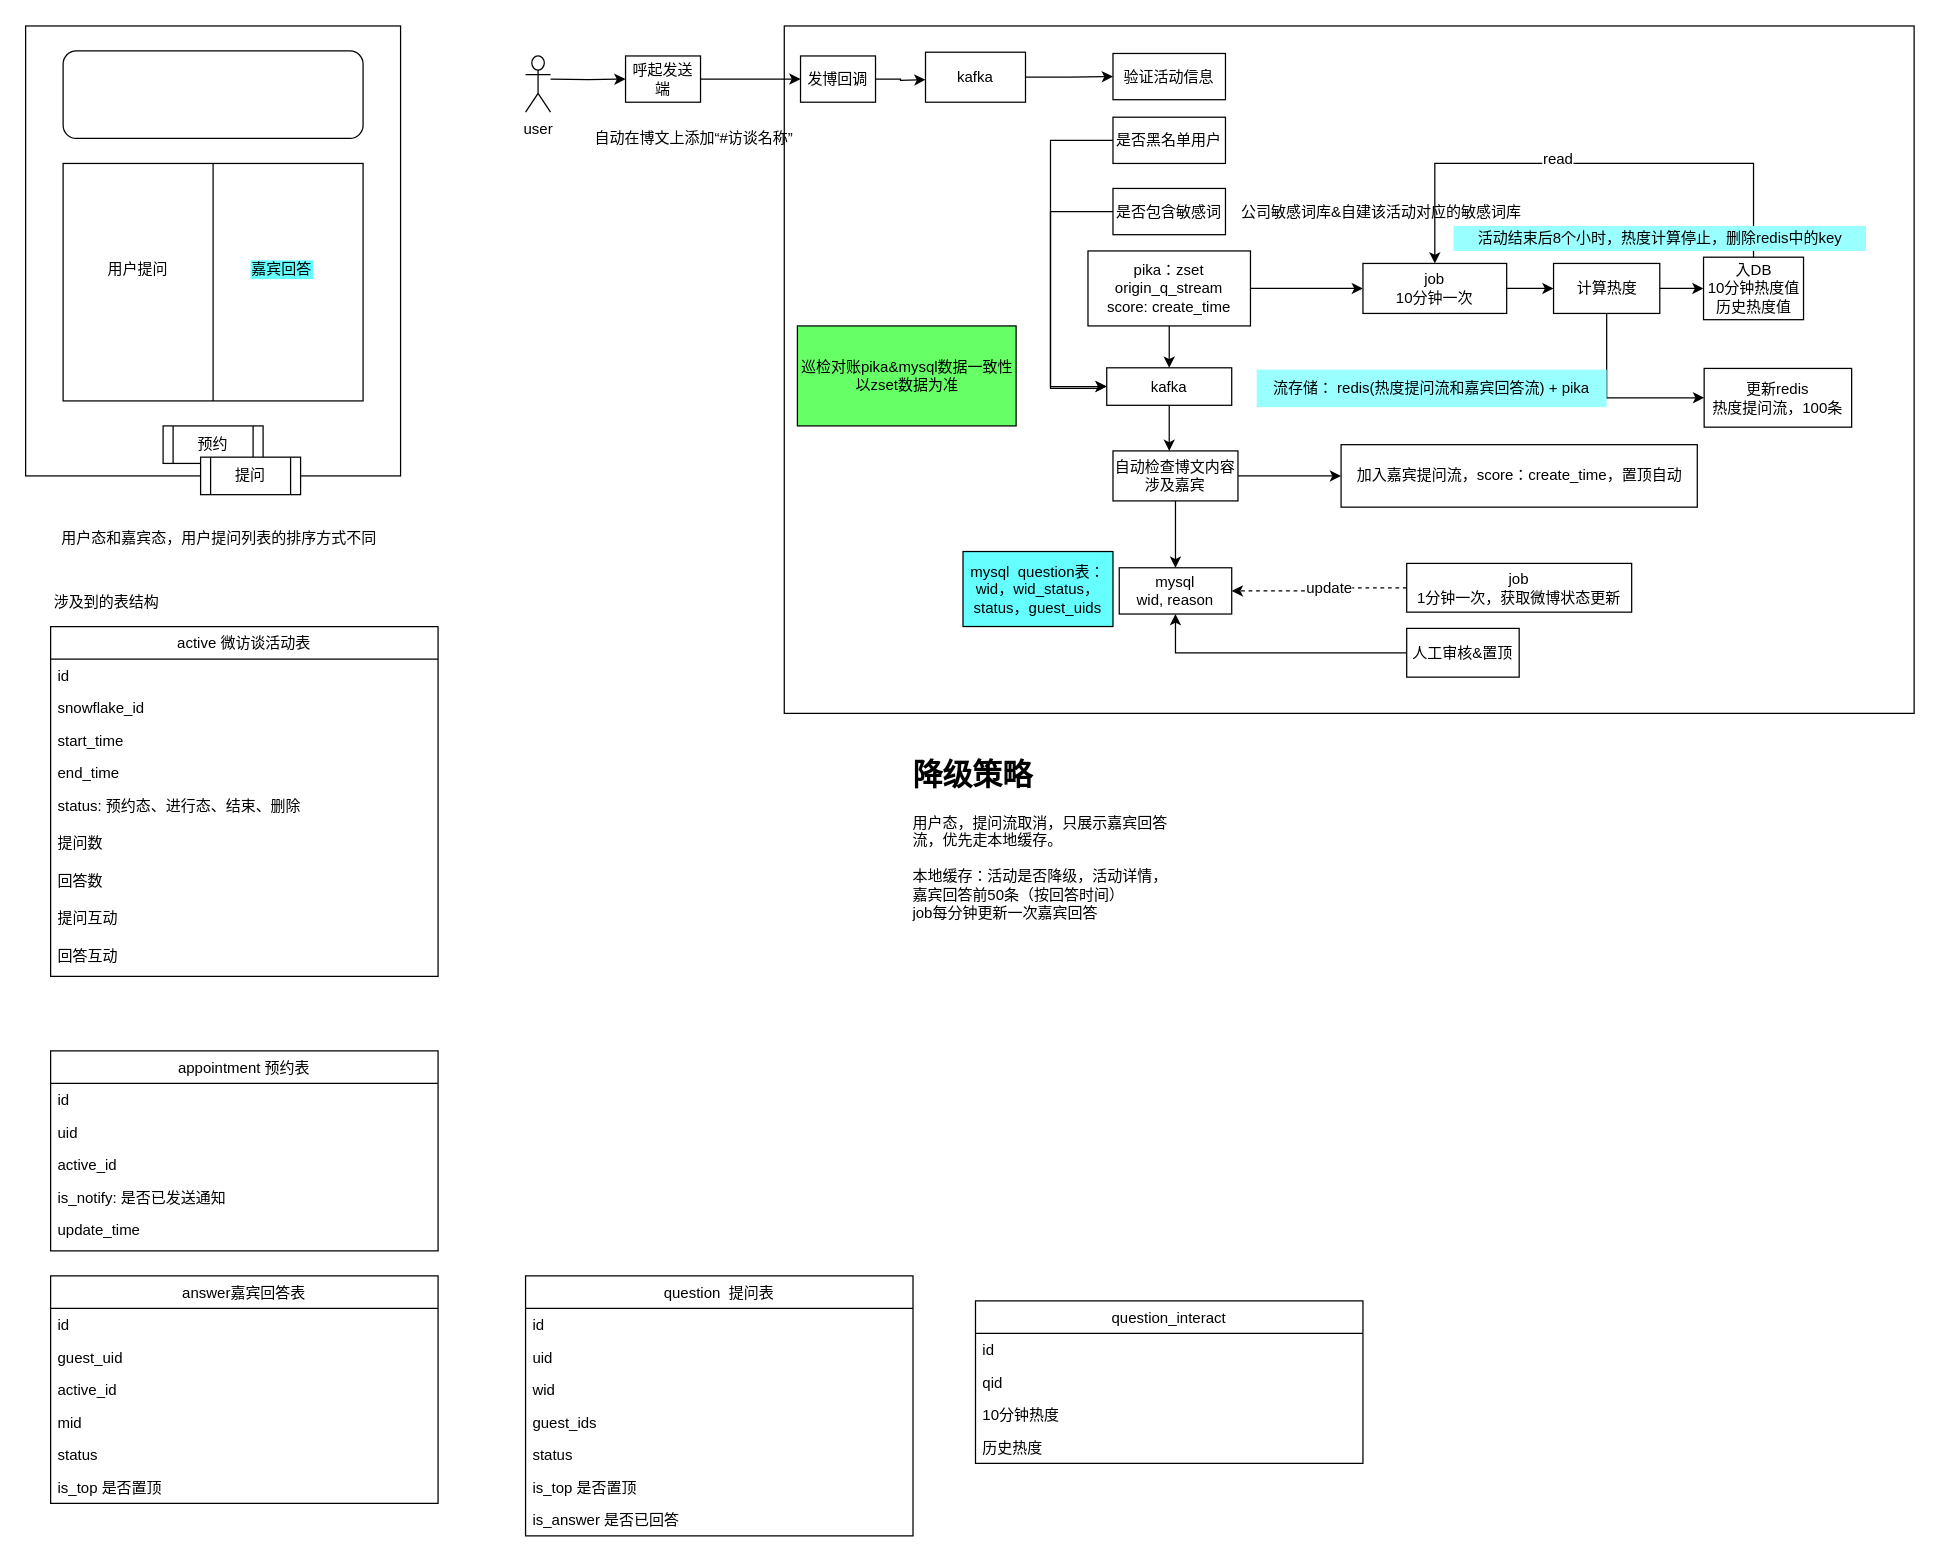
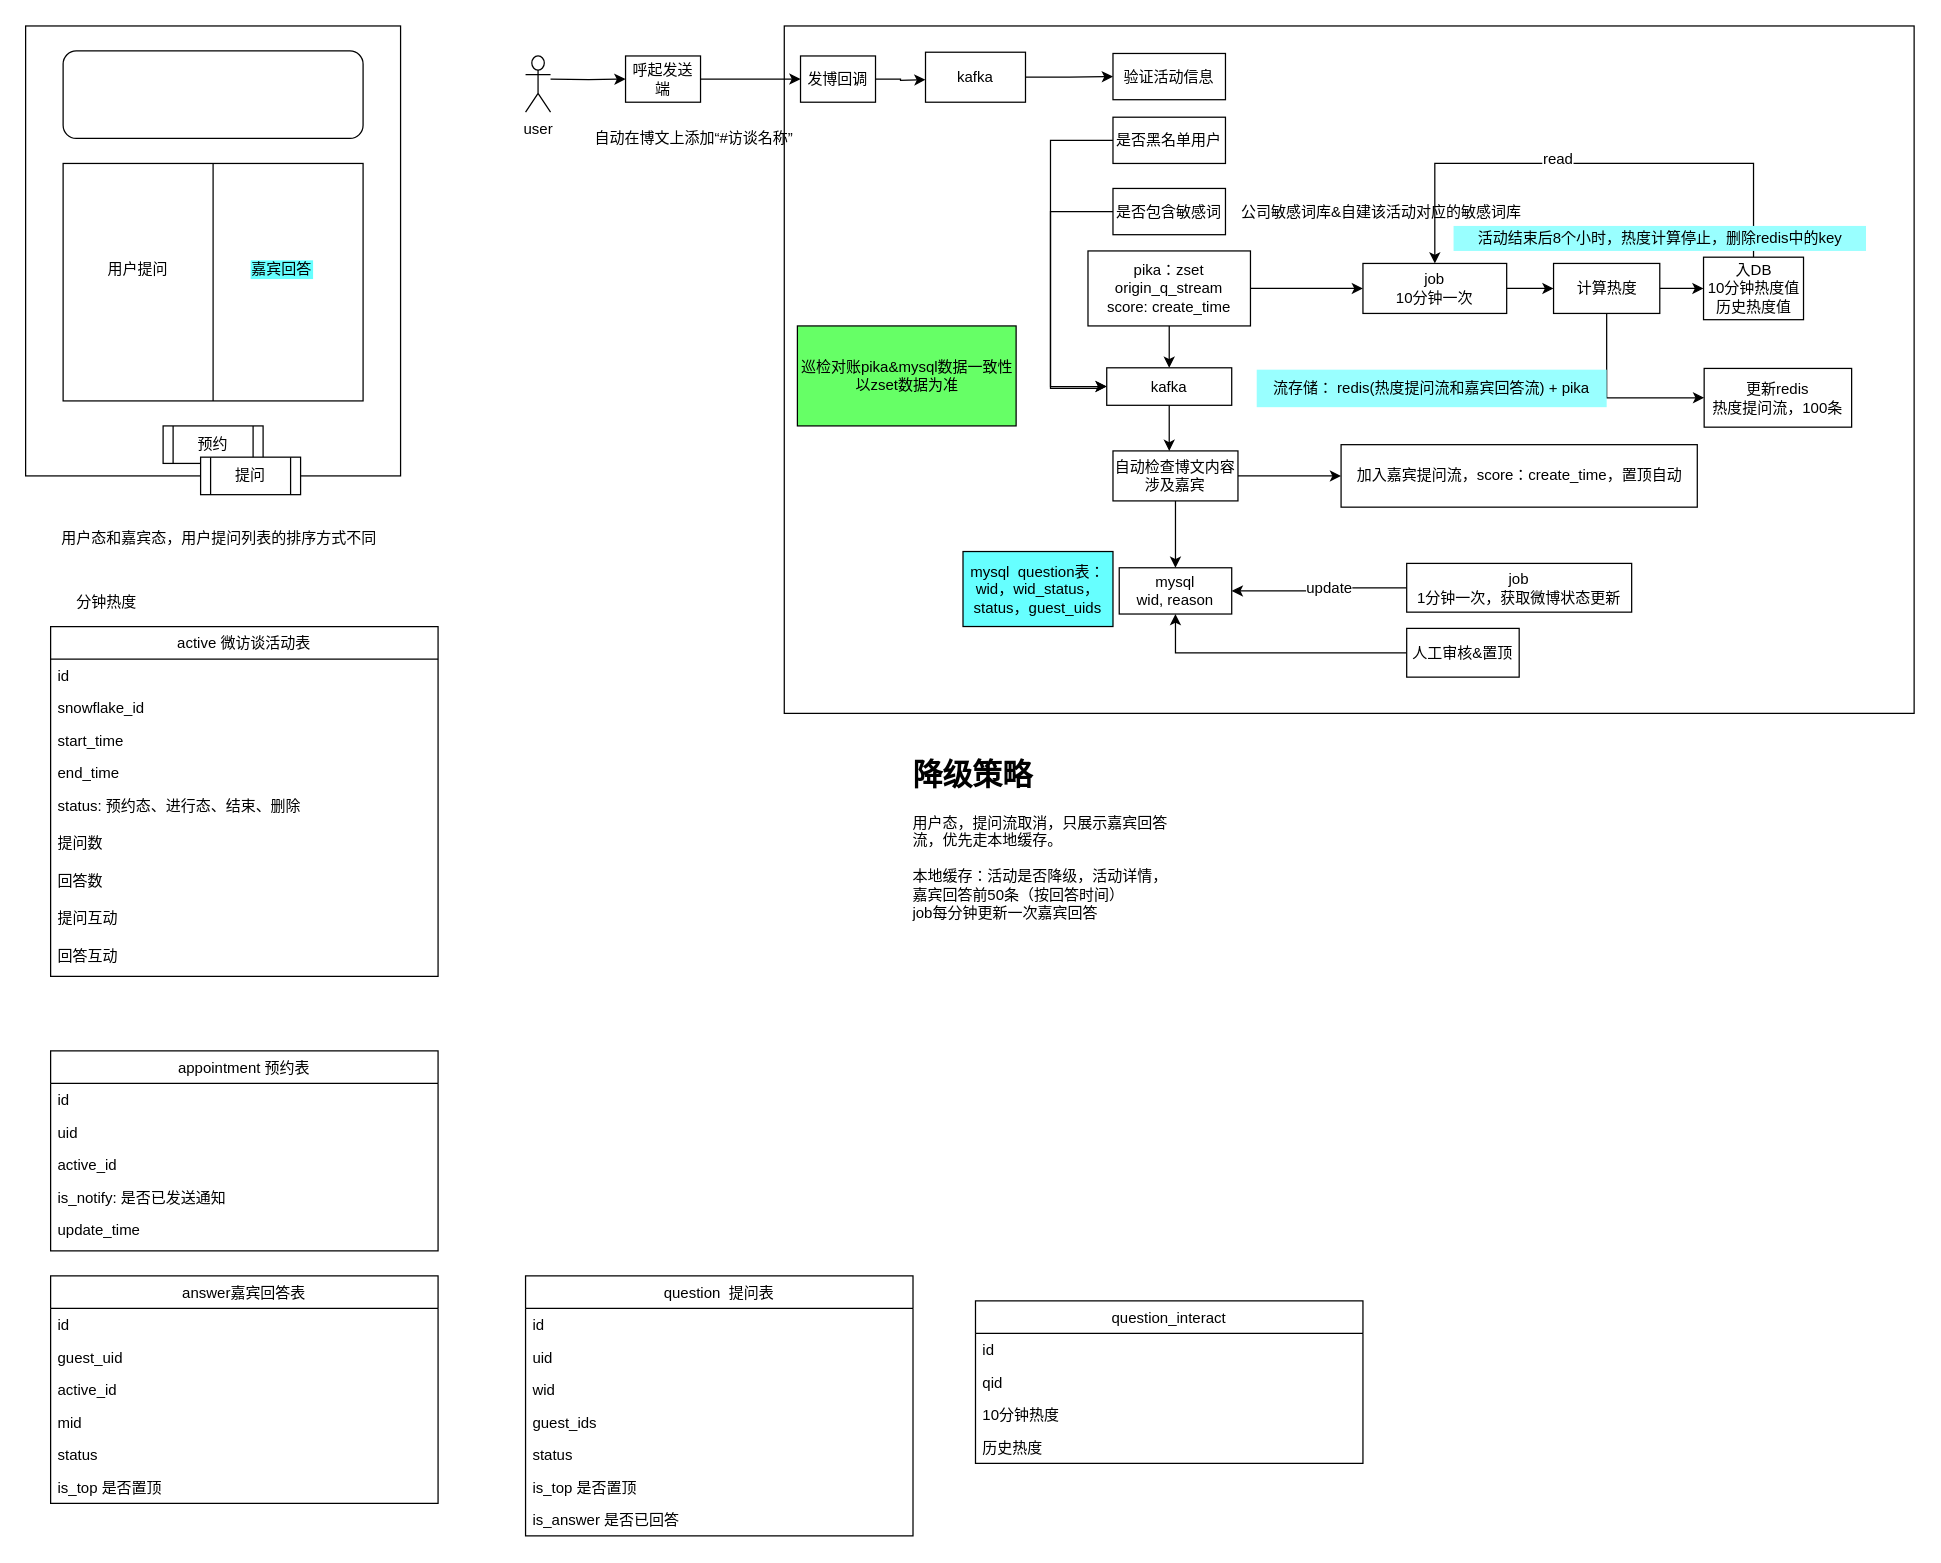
(1275, 591) -> (1275, 591)
(107, 602) -> (107, 602)
